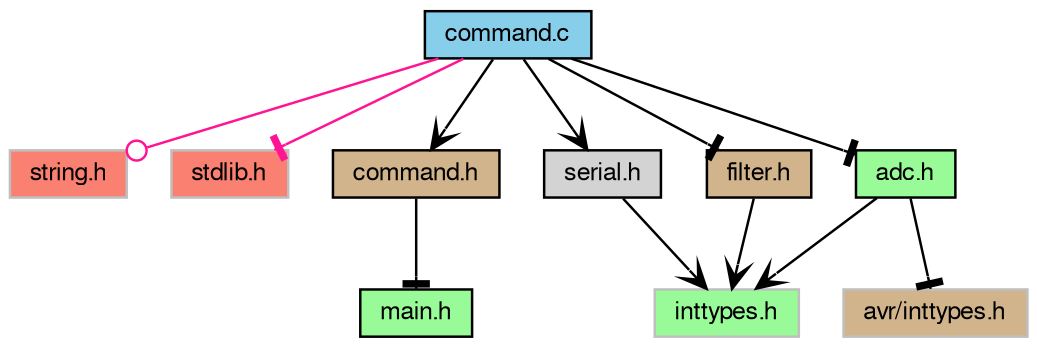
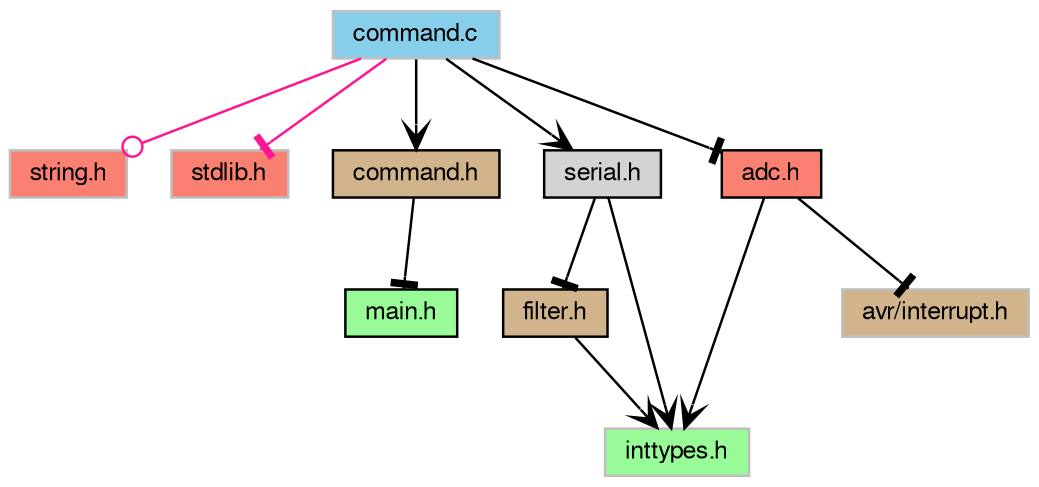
(508, 35) -> (416, 35)
(628, 101) -> (581, 238)
(906, 174) -> (772, 174)
(935, 313) -> (935, 313)
